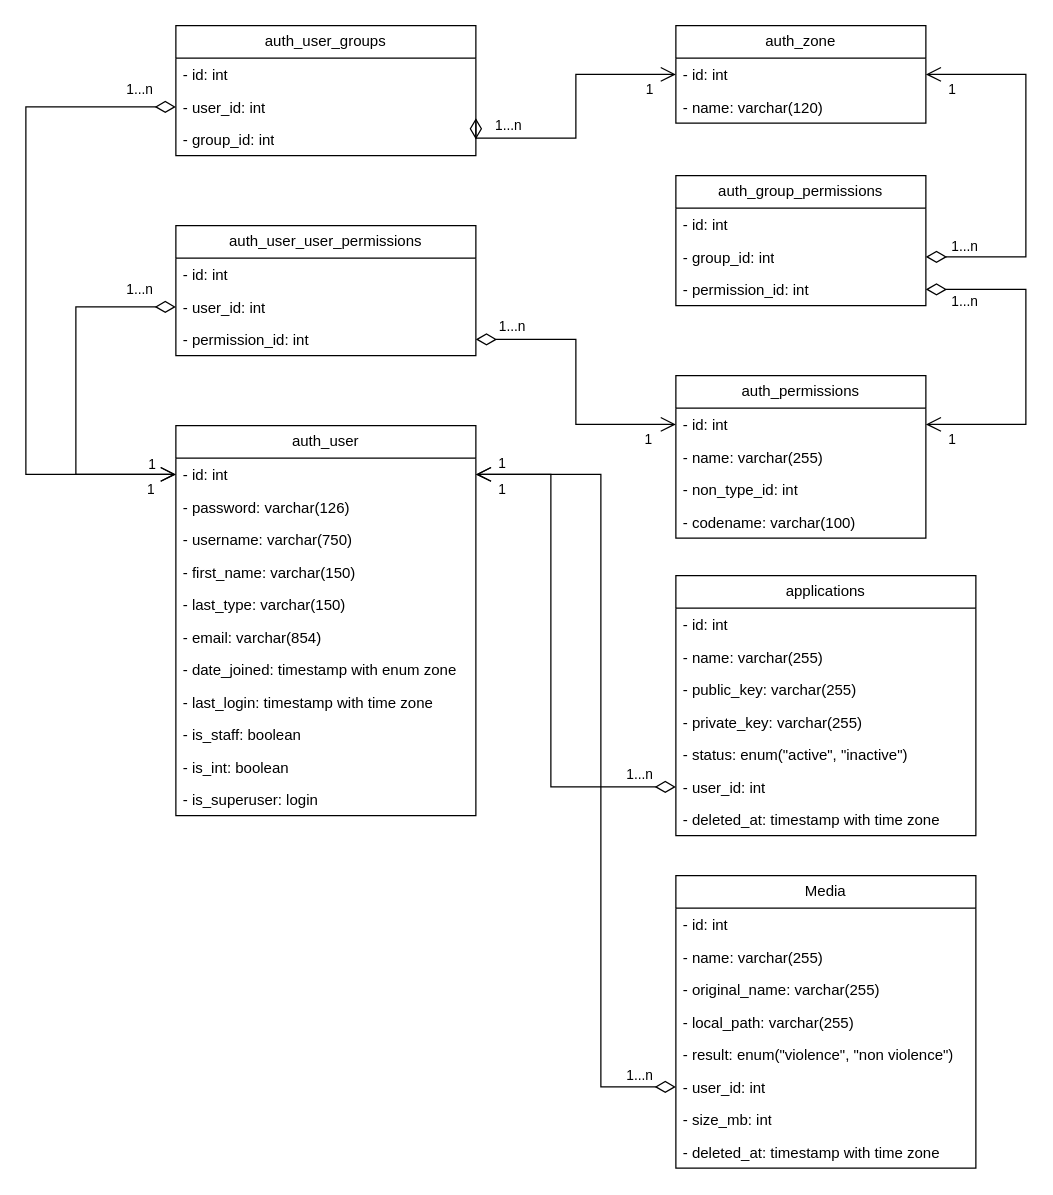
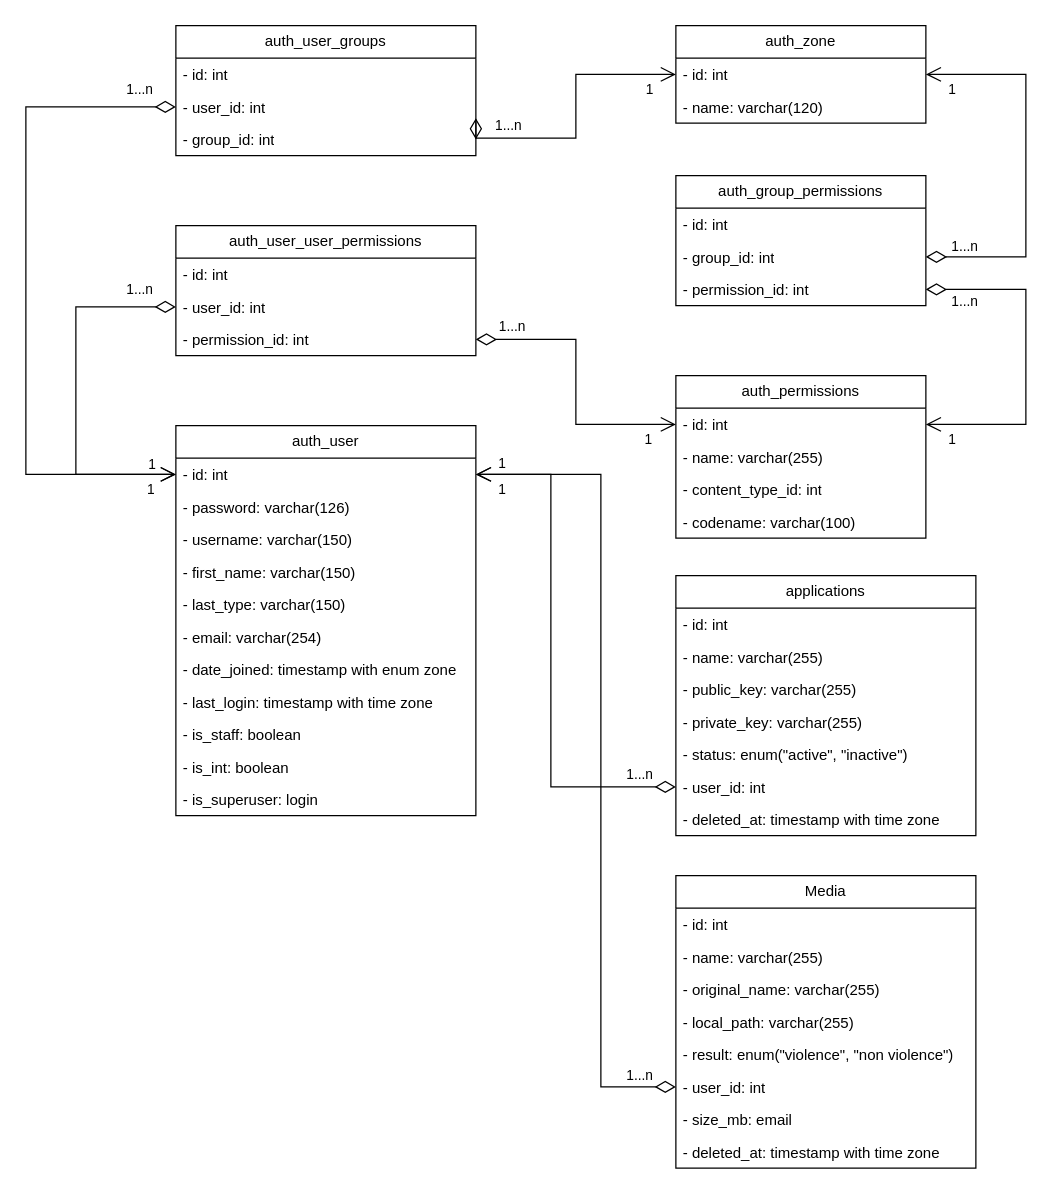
(749, 491) -> (766, 491)
(278, 541) -> (278, 541)
(262, 638) -> (262, 638)
(732, 1121) -> (739, 1121)
